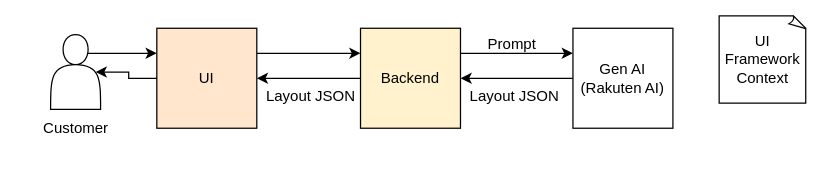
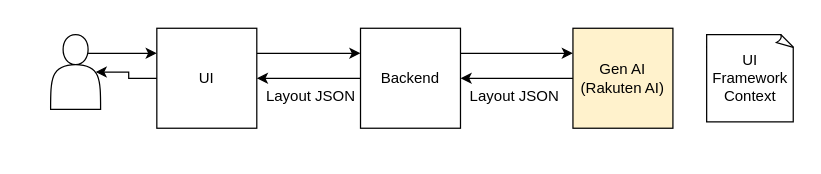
(512, 44) -> none
(763, 59) -> (751, 78)
(207, 78) -> (207, 78)
(411, 78) -> (411, 78)
(623, 78) -> (623, 78)
(76, 128) -> none
